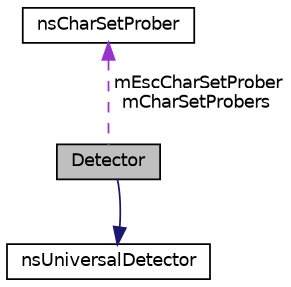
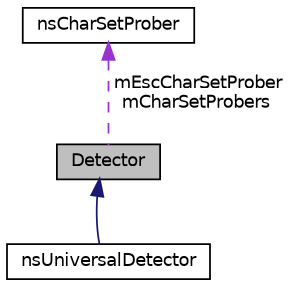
(120, 203) -> (97, 220)
